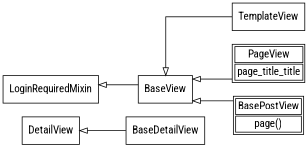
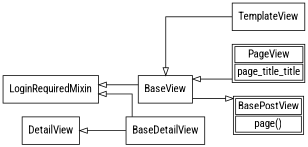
none -> (131, 94)
(217, 101) -> (209, 99)
